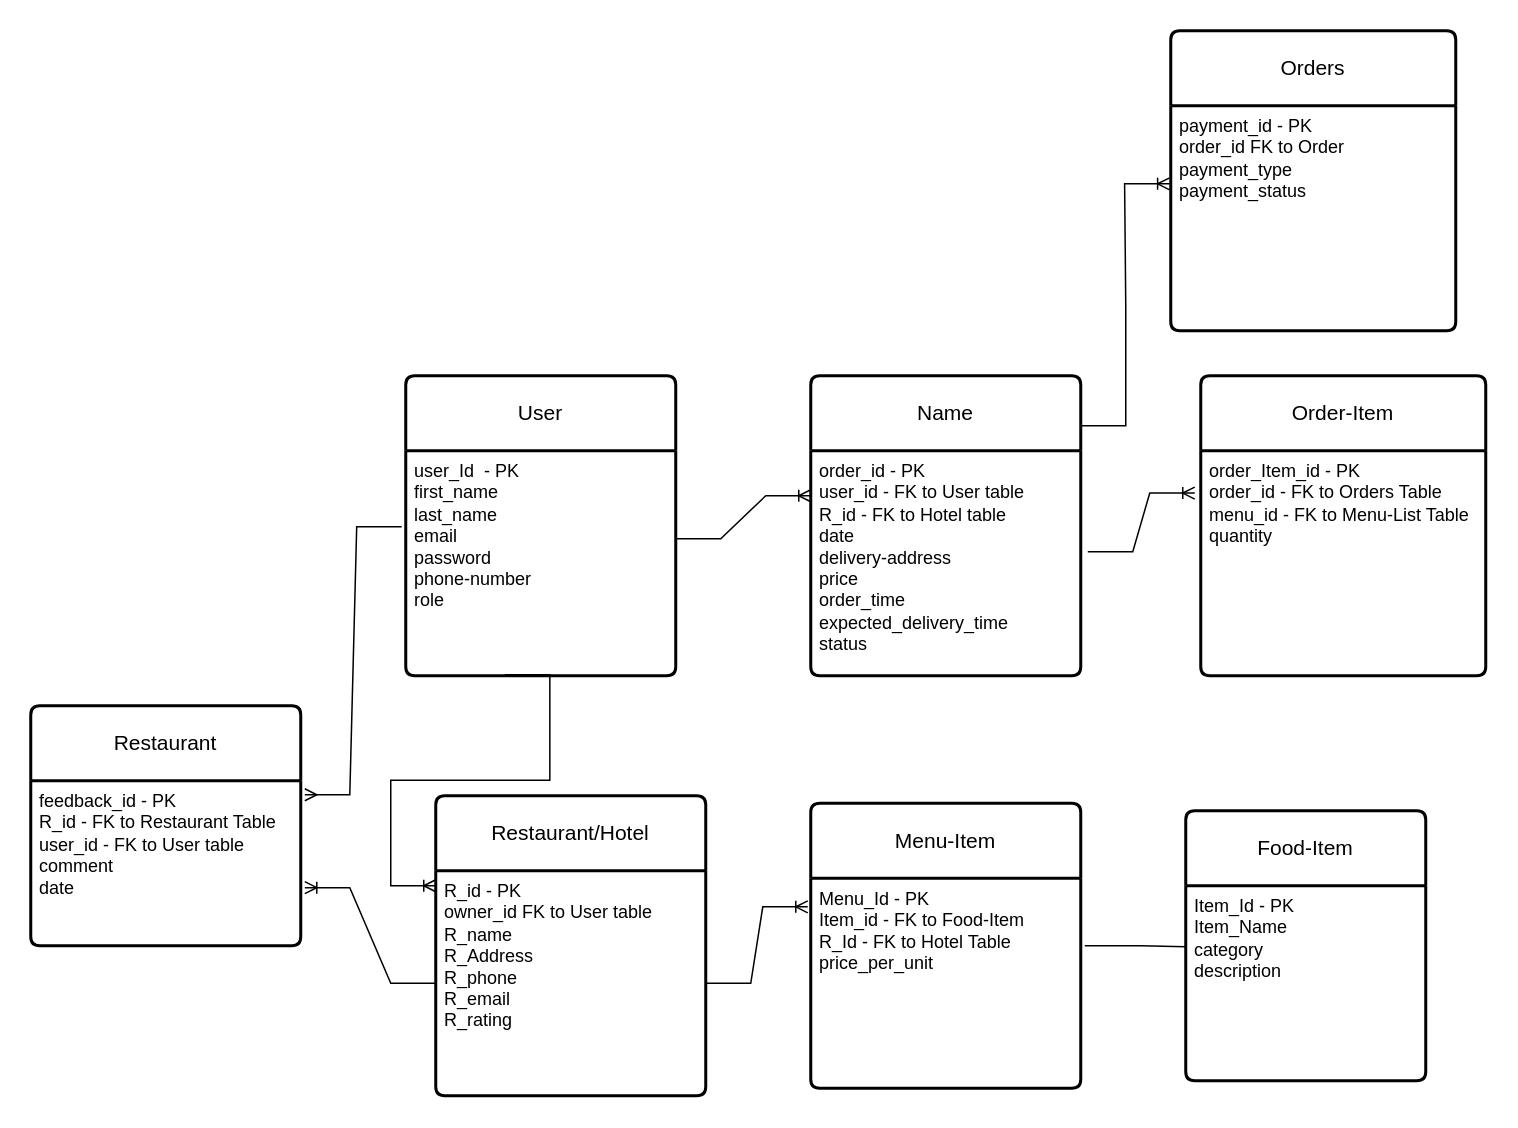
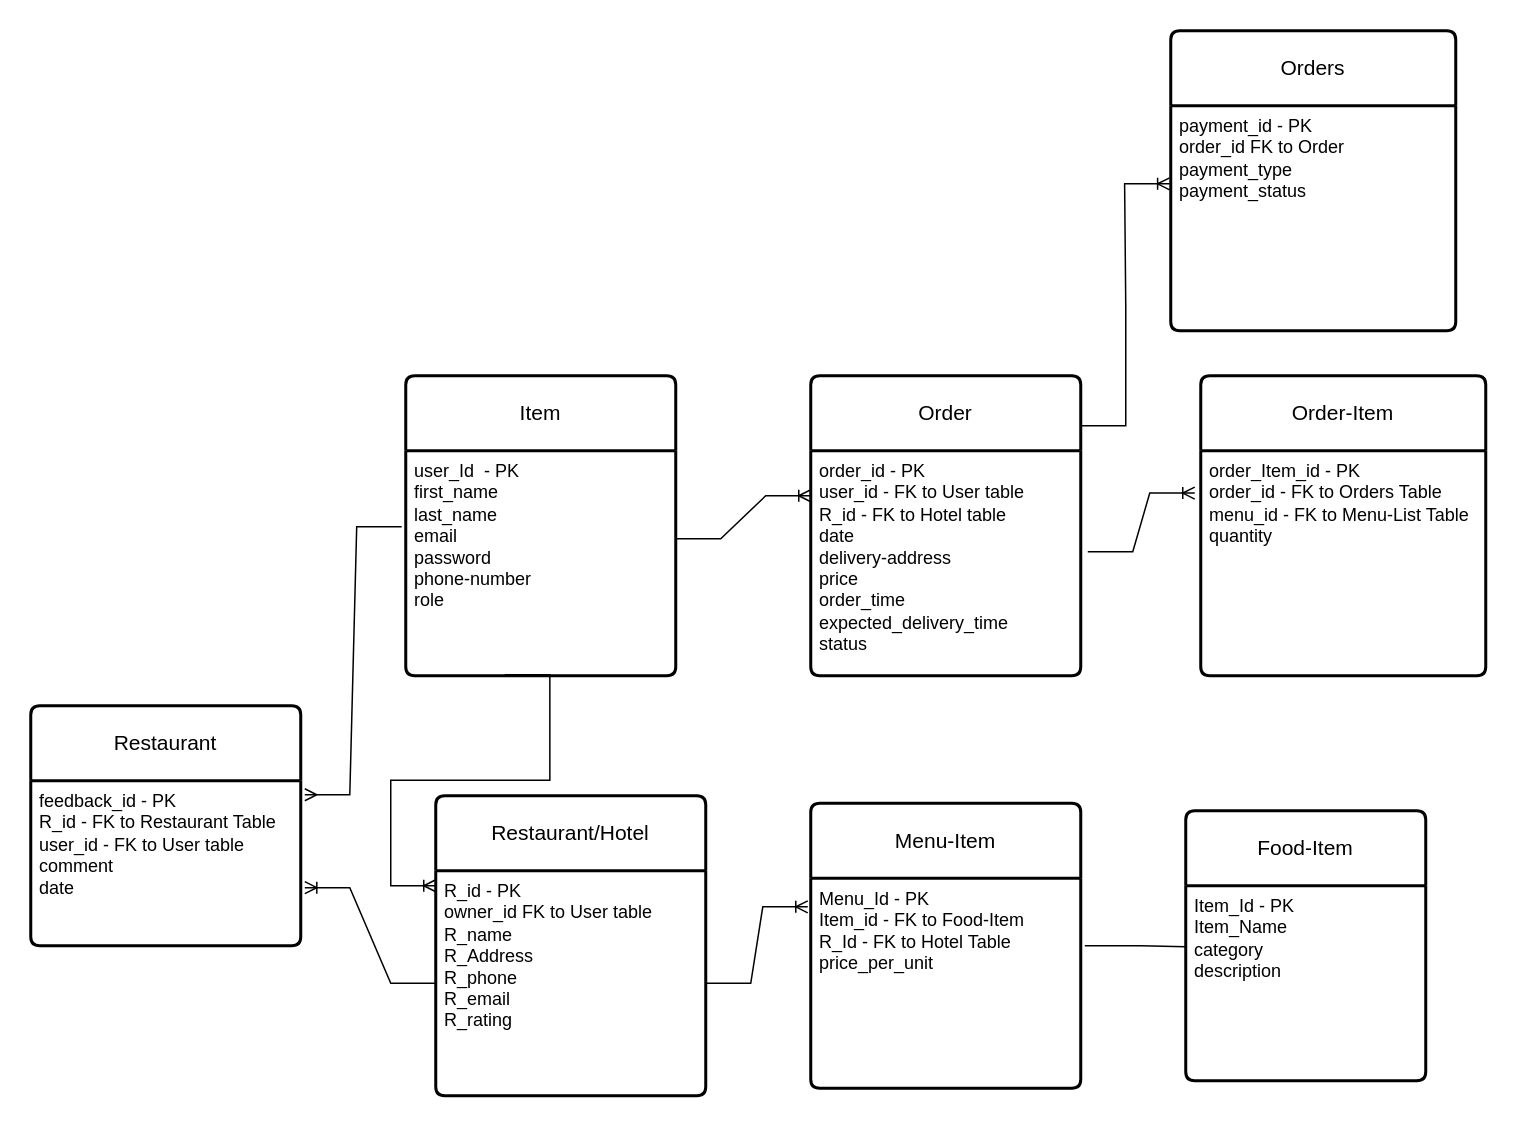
(541, 413) -> (541, 413)
(946, 413) -> (946, 413)
